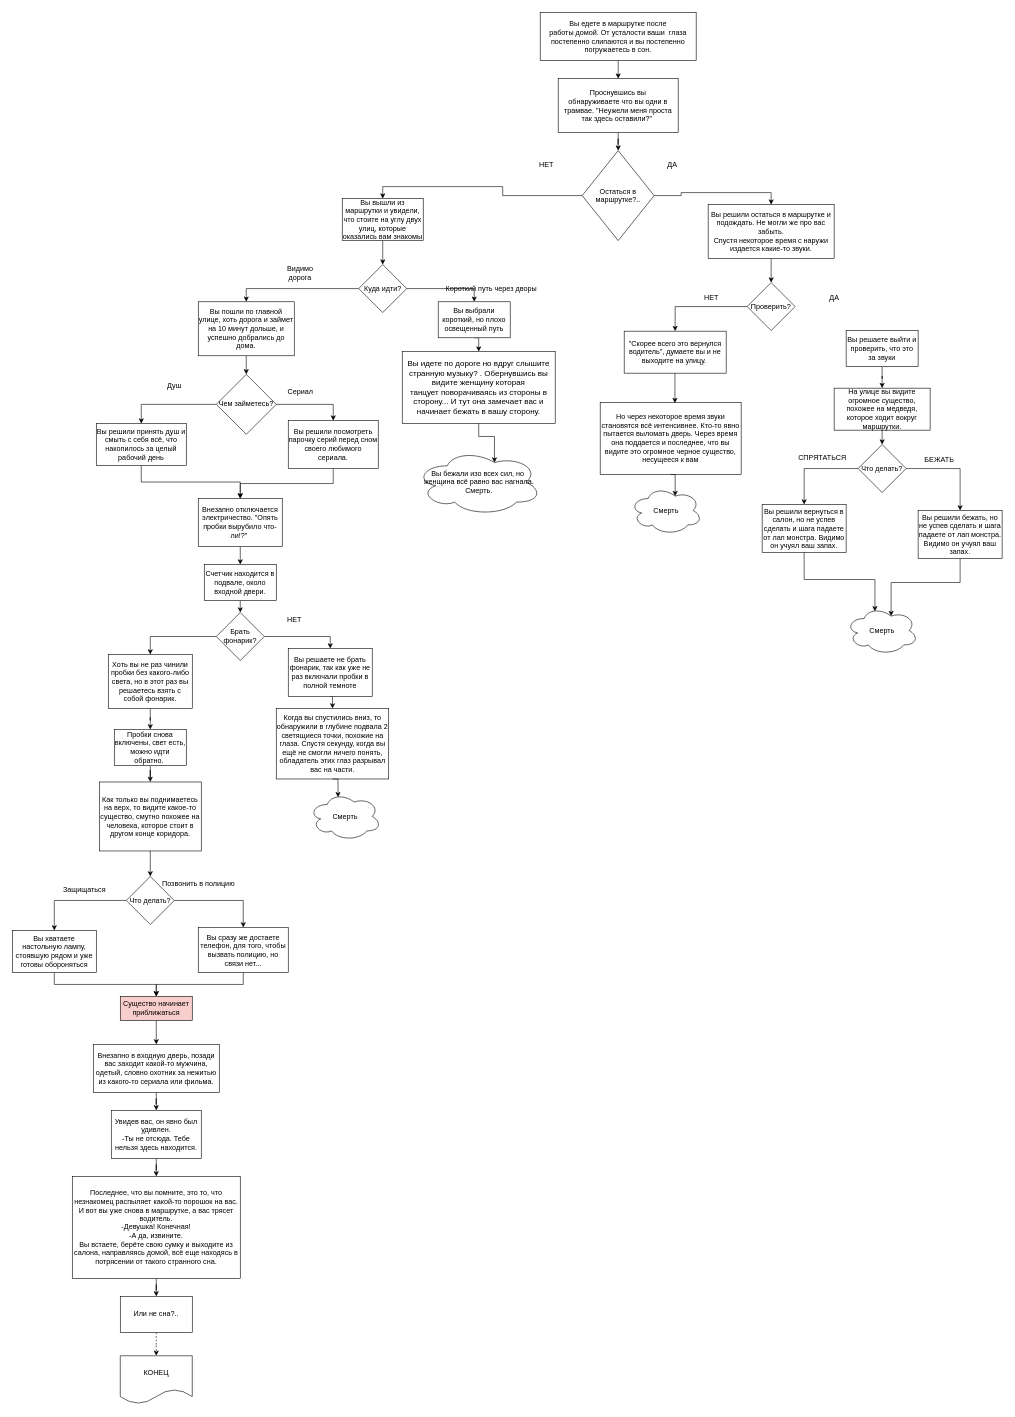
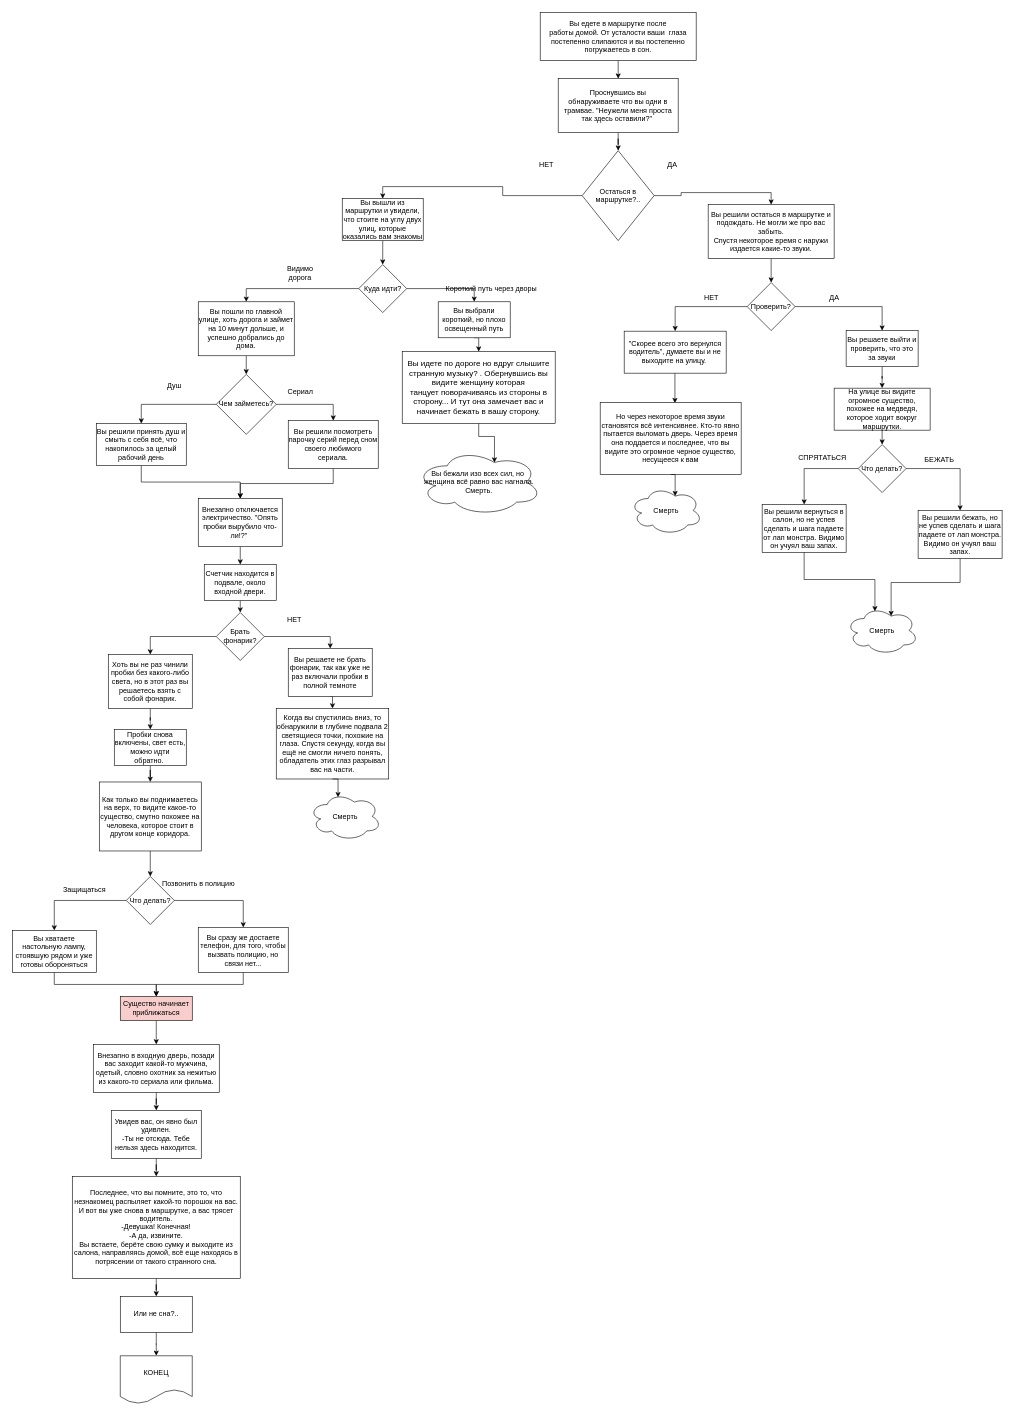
none -> (839, 306)
(156, 1342) -> (156, 1342)
